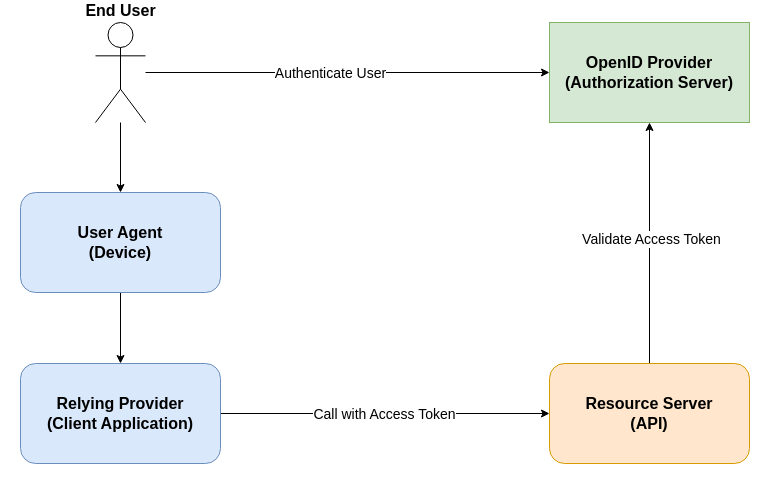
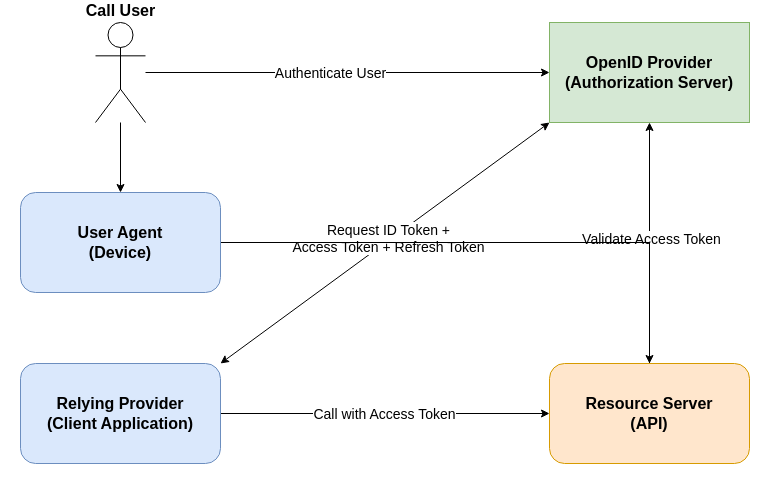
(121, 12) -> (121, 12)
none -> (384, 244)
(121, 325) -> (434, 243)
